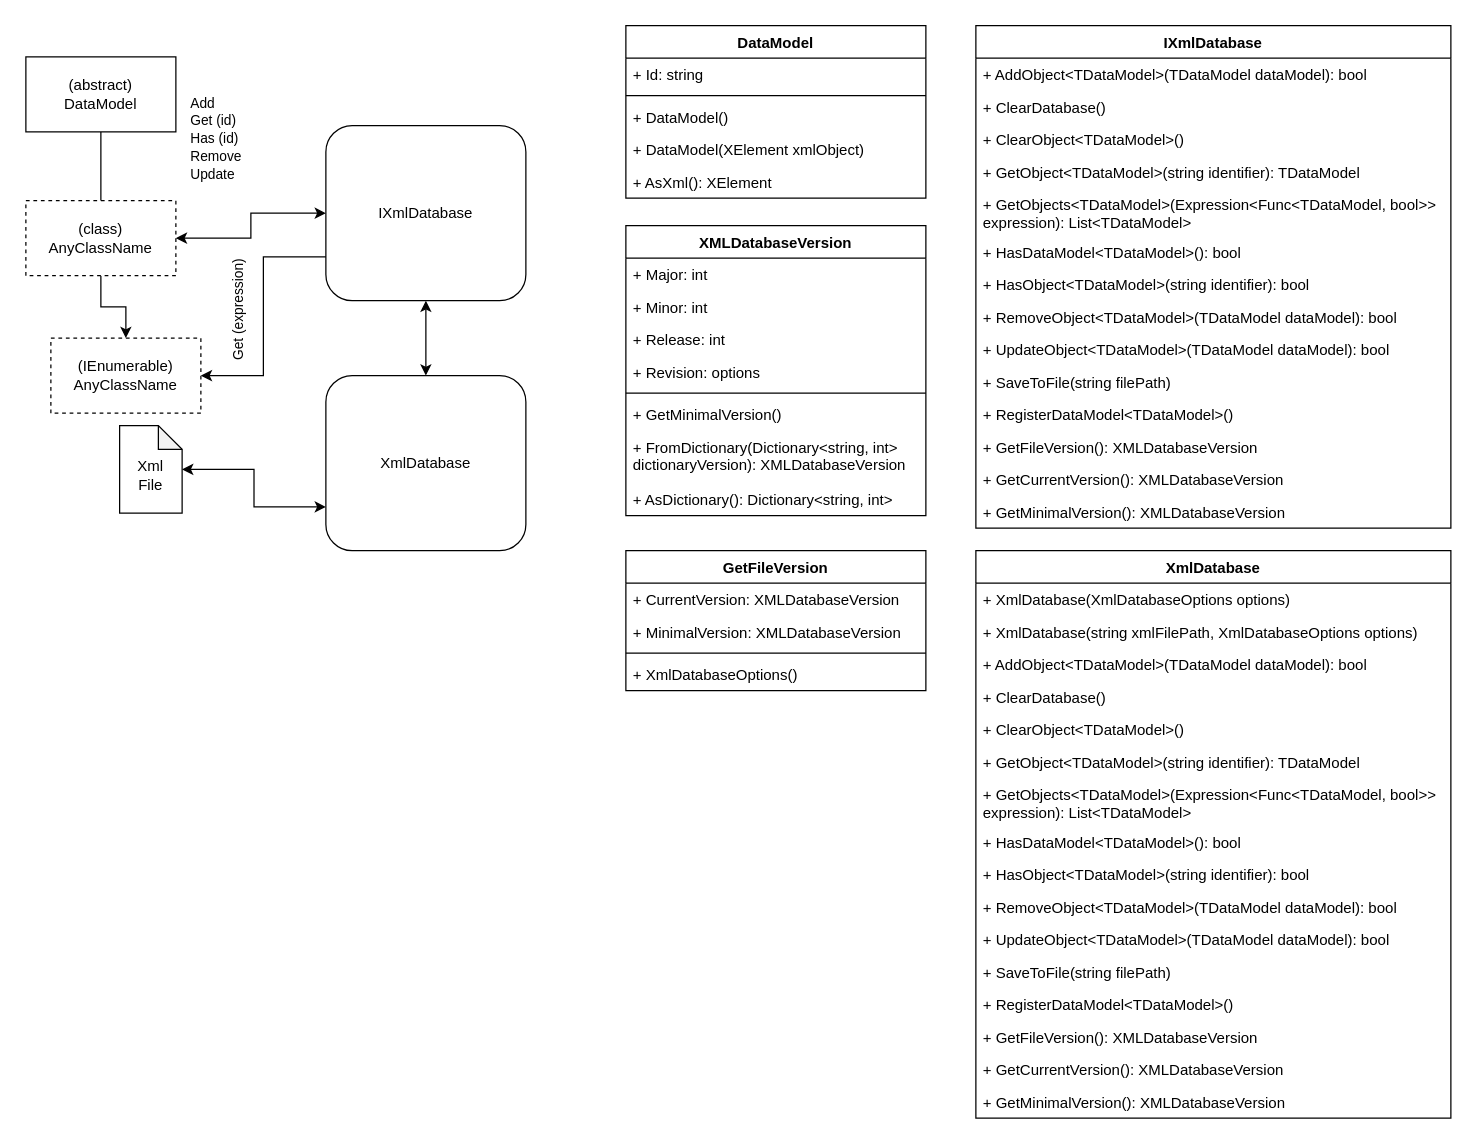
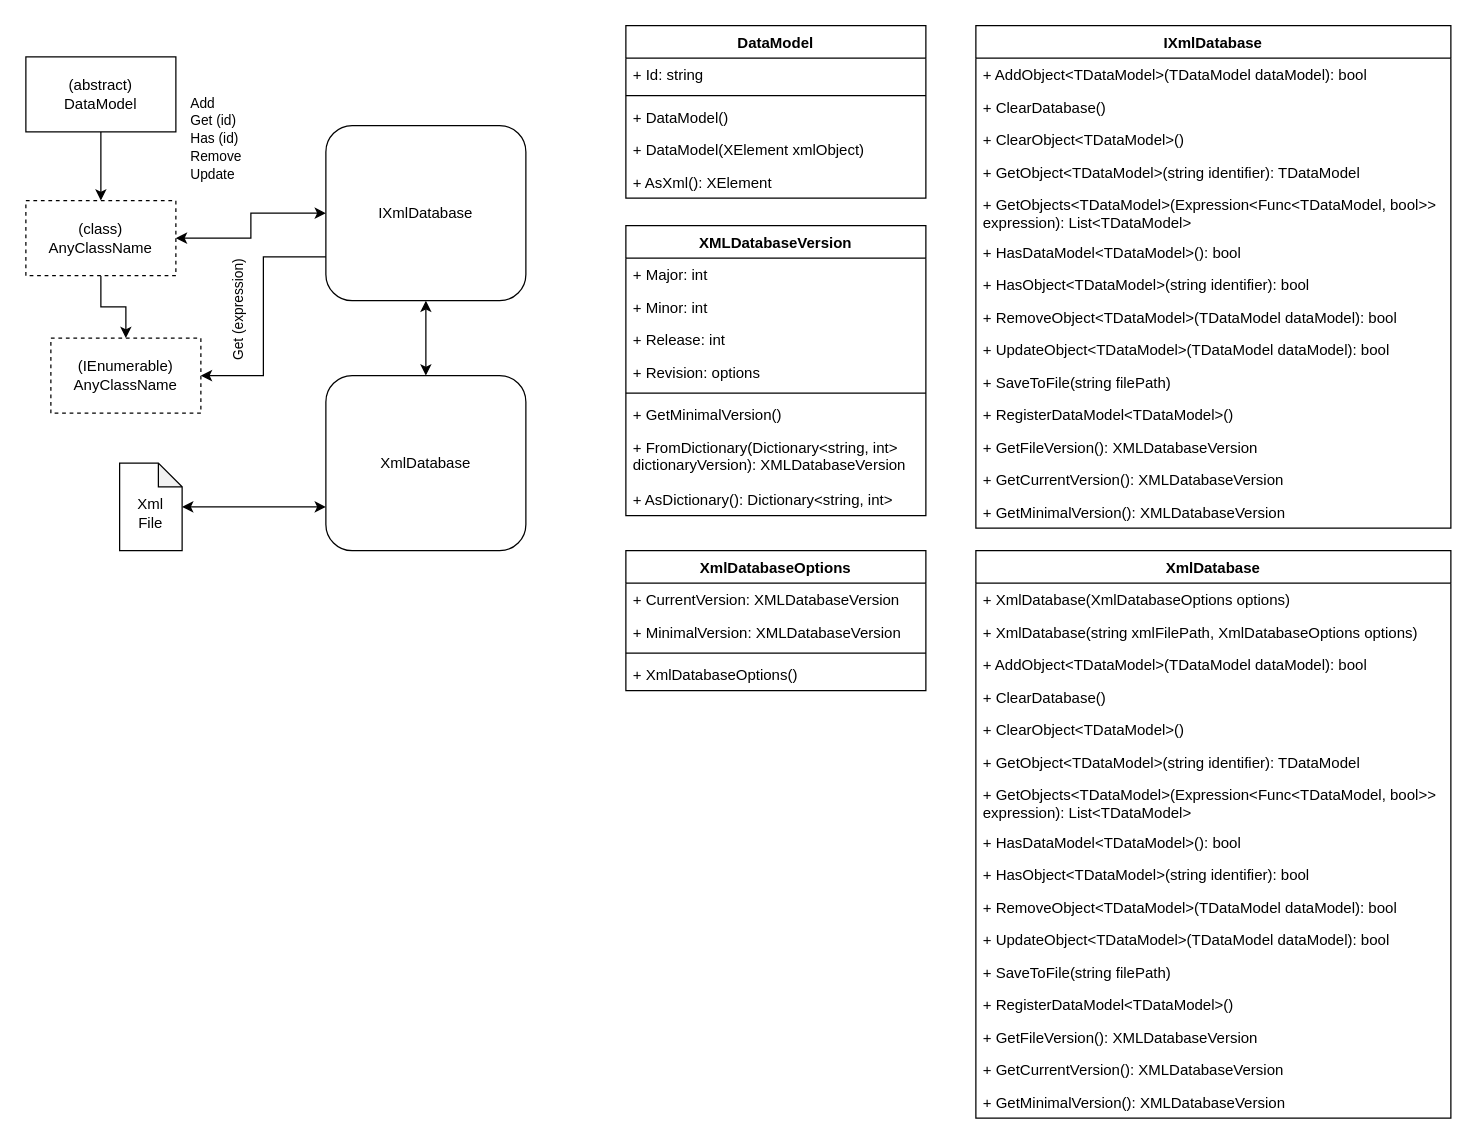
(101, 194) -> (101, 191)
(151, 469) -> (151, 507)
(775, 568) -> (775, 568)
